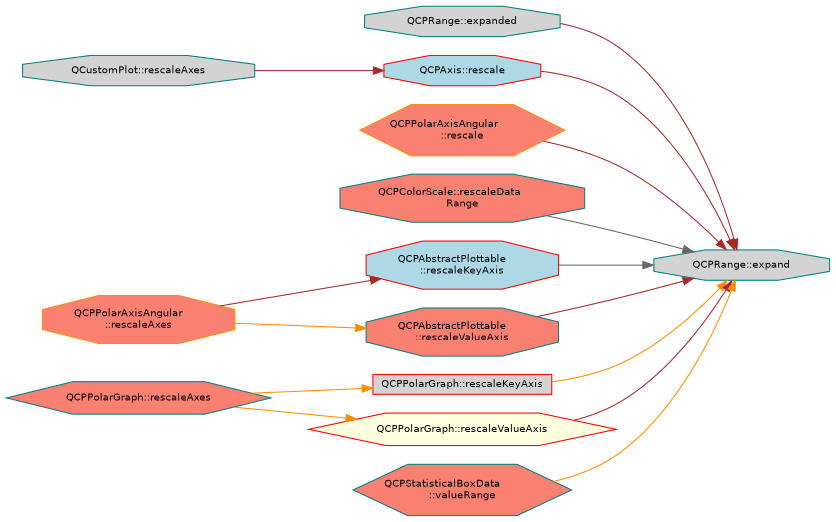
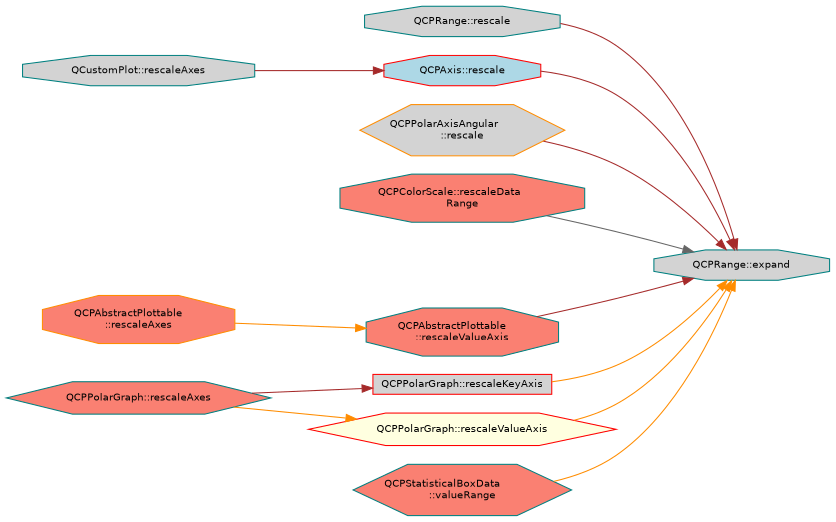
(462, 21) -> (462, 21)
(462, 130) -> (462, 130)
(462, 265) -> none
(139, 320) -> (139, 320)
(662, 370) -> (662, 370)
(307, 391) -> (307, 391)
